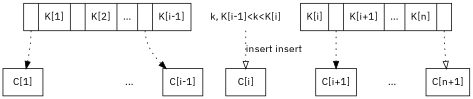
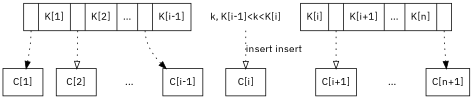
(336, 46) -> (336, 46)
(445, 46) -> (445, 46)
none -> (76, 82)
